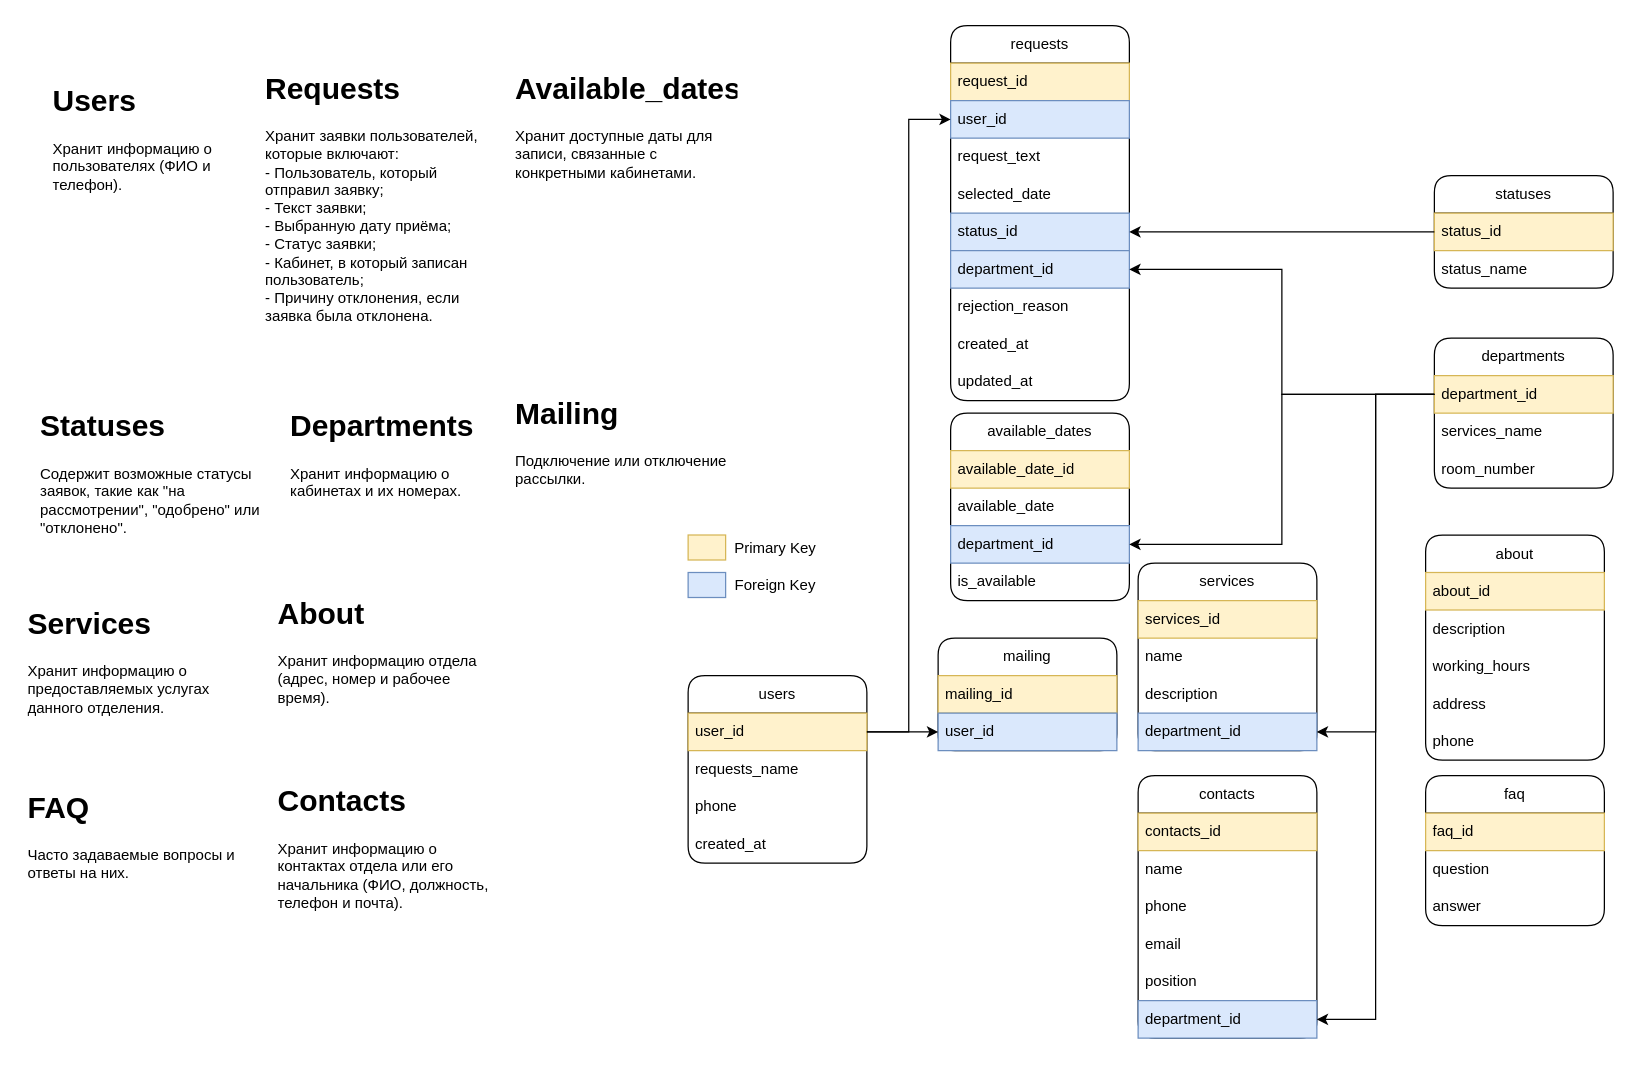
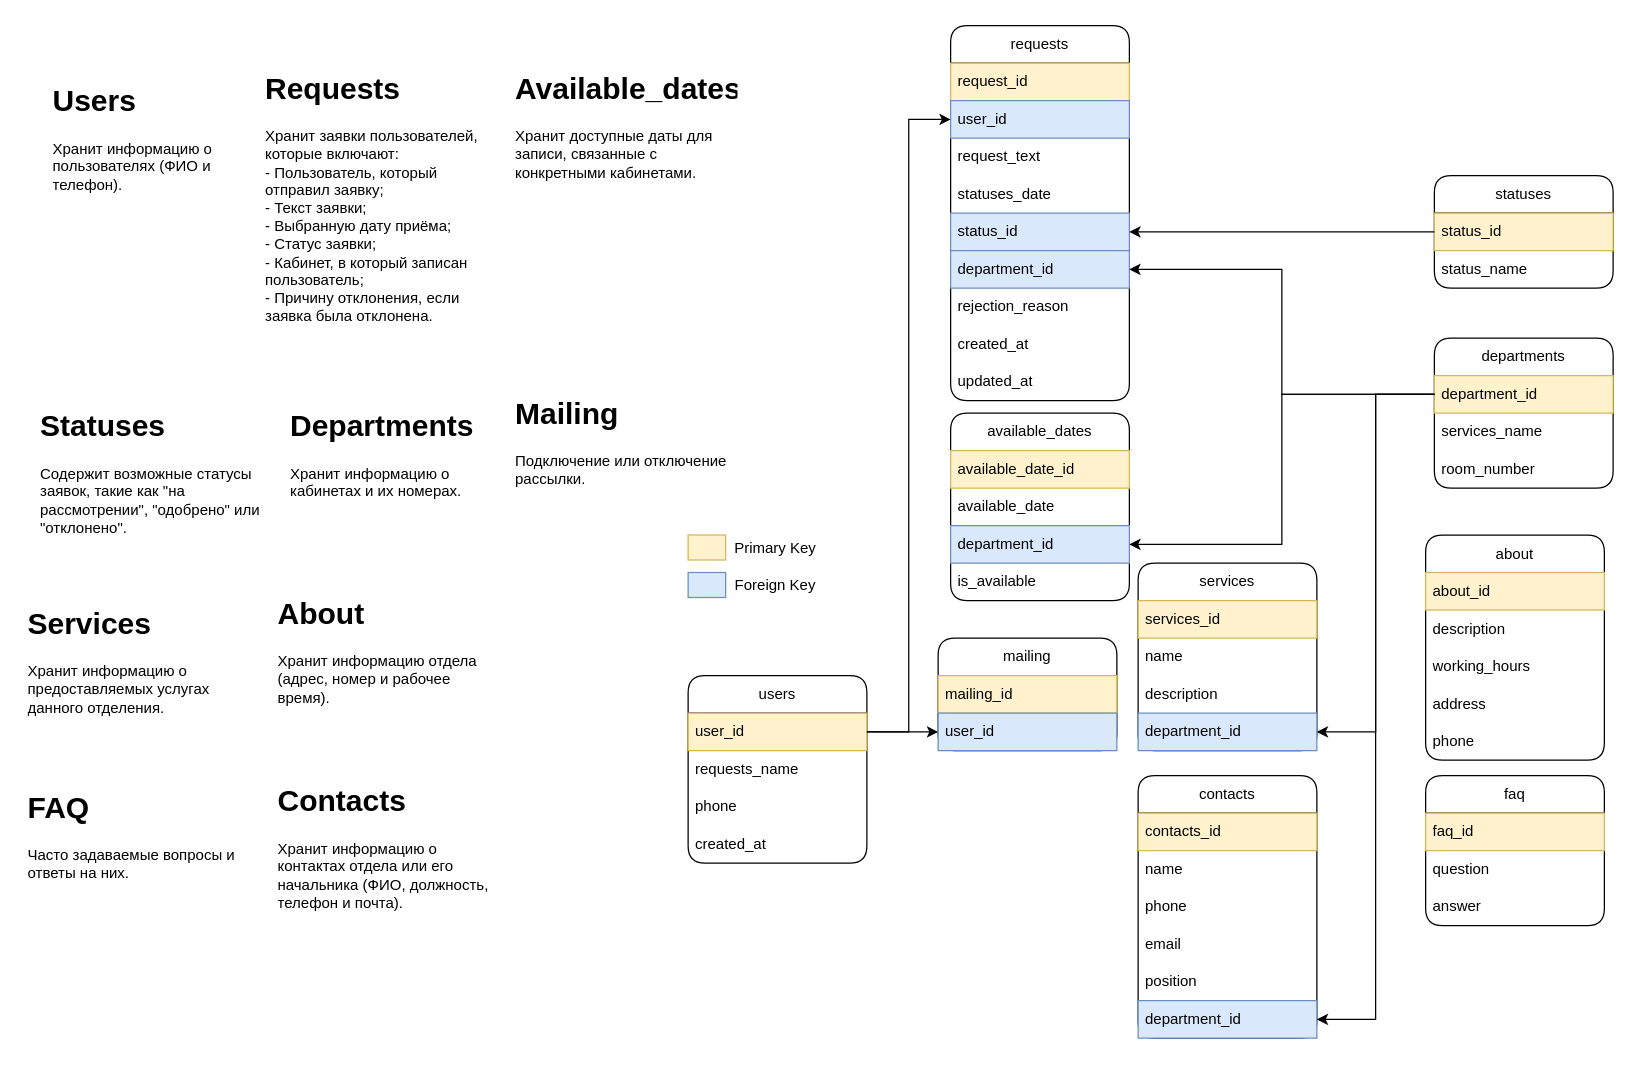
(1011, 194) -> (1013, 194)
